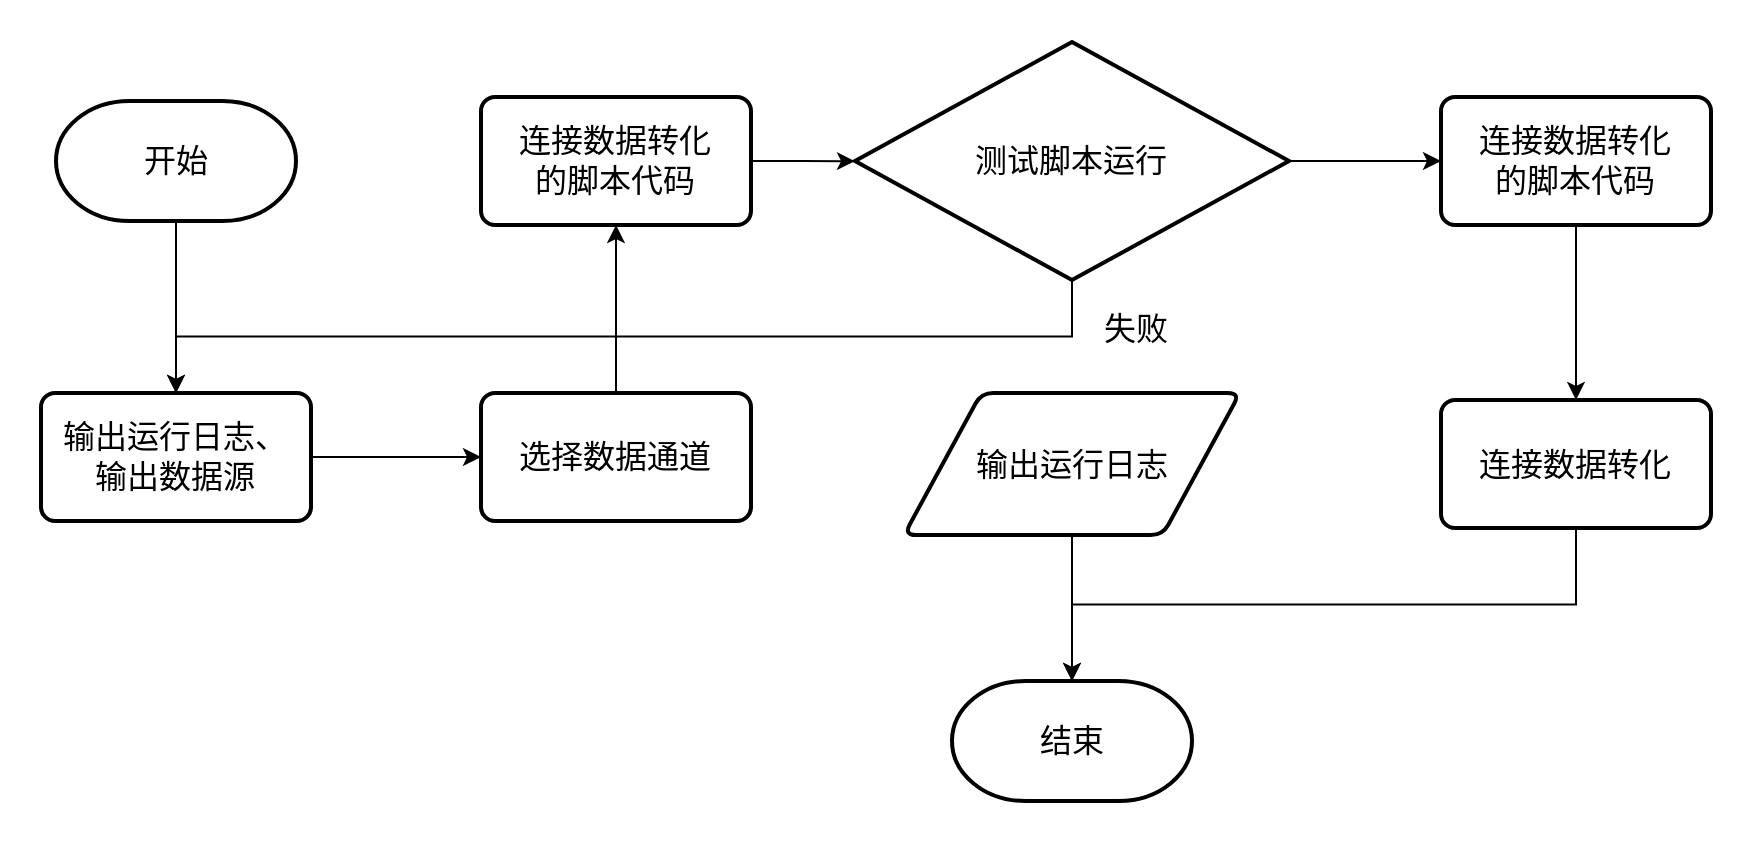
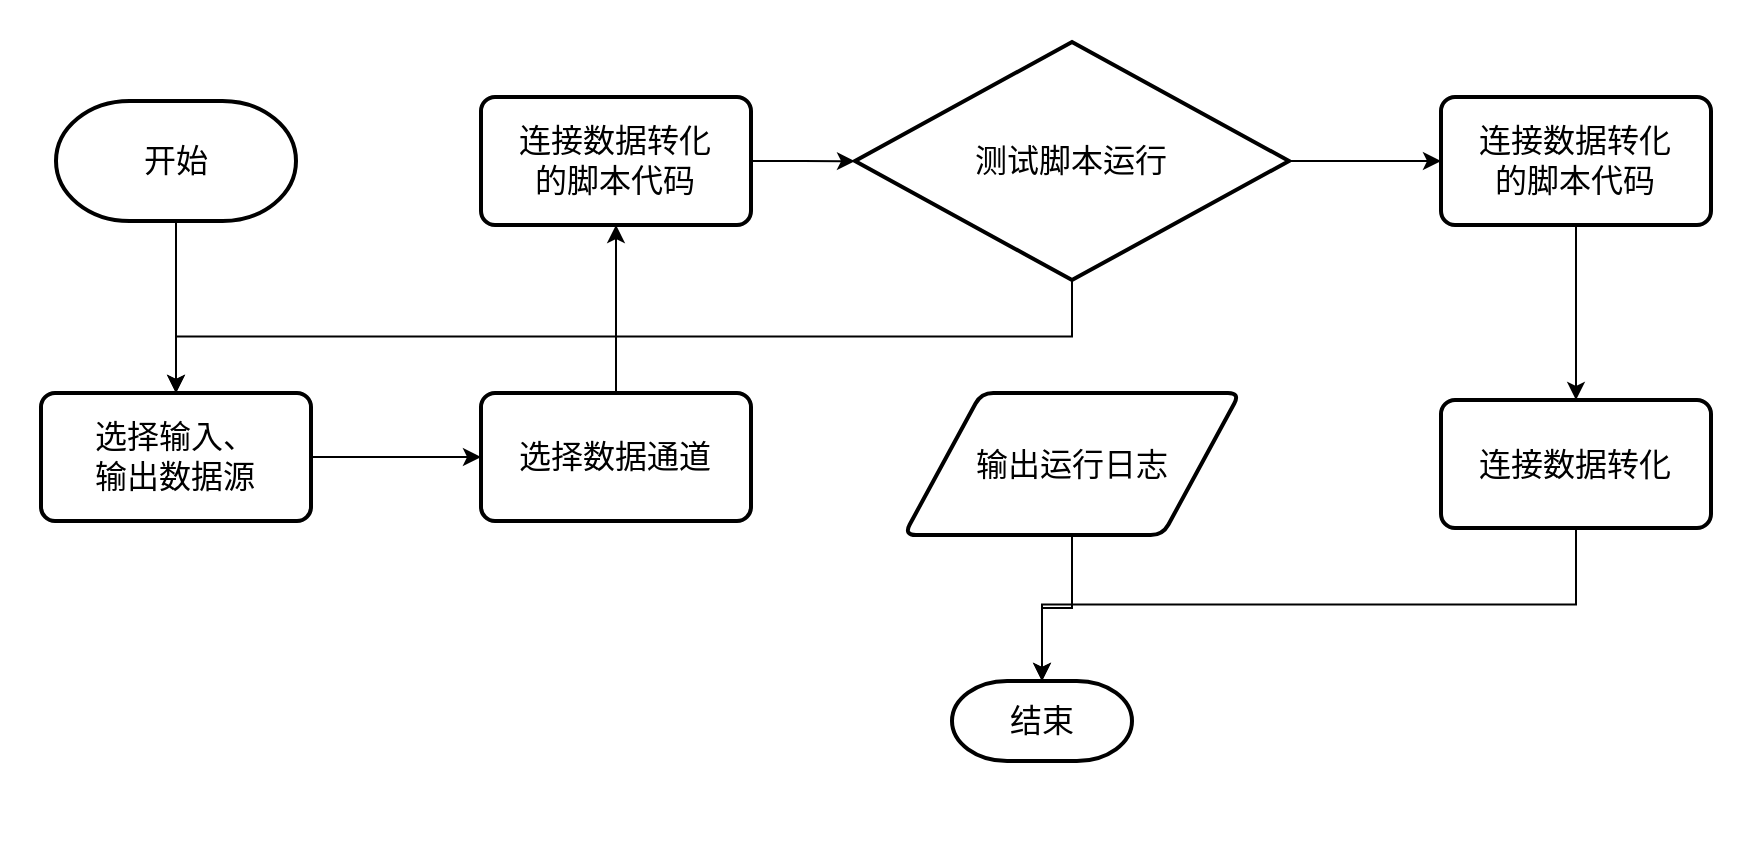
(1137, 329) -> none
(176, 457) -> (176, 457)
(1072, 741) -> (1042, 721)
